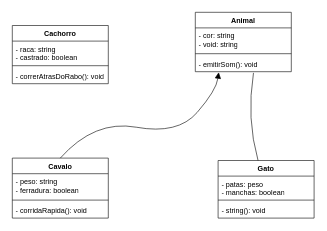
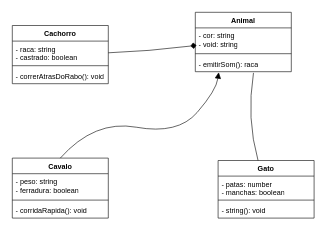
none -> (166, 49)
(232, 65) -> (233, 65)
(254, 189) -> (254, 189)
